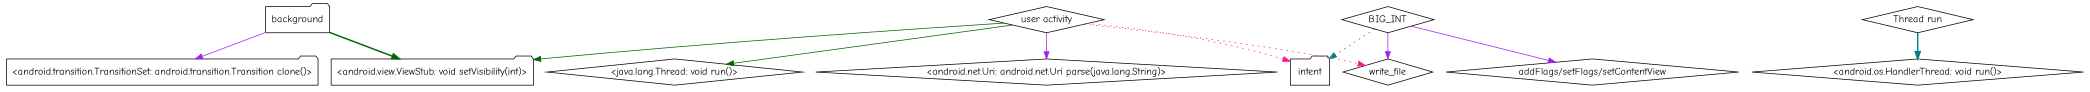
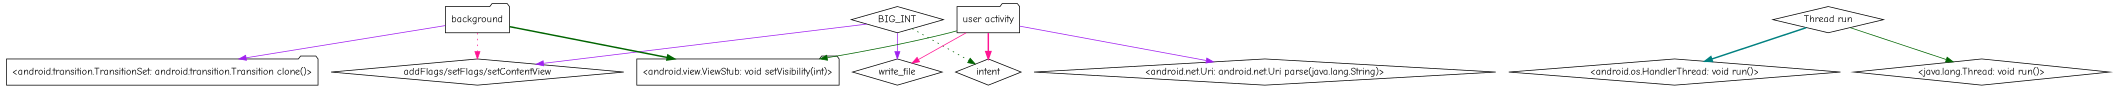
(1047, 20) -> (988, 20)
(1186, 37) -> (988, 42)
none -> (477, 42)
(1355, 42) -> (938, 43)
(873, 44) -> (1898, 44)
(1242, 44) -> (937, 49)
(1310, 72) -> (988, 72)
